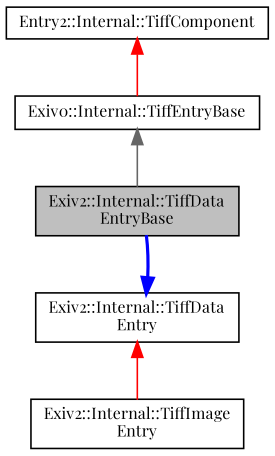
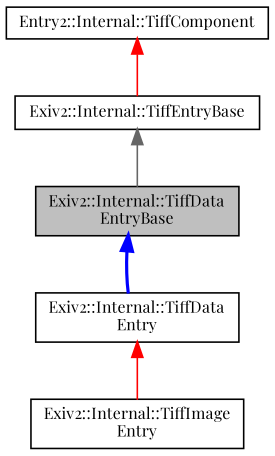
(137, 113) -> (137, 113)
(148, 256) -> (127, 272)
